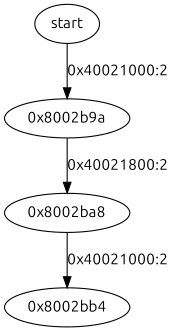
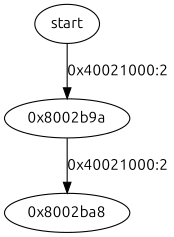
(118, 166) -> (118, 166)
(67, 307) -> none
